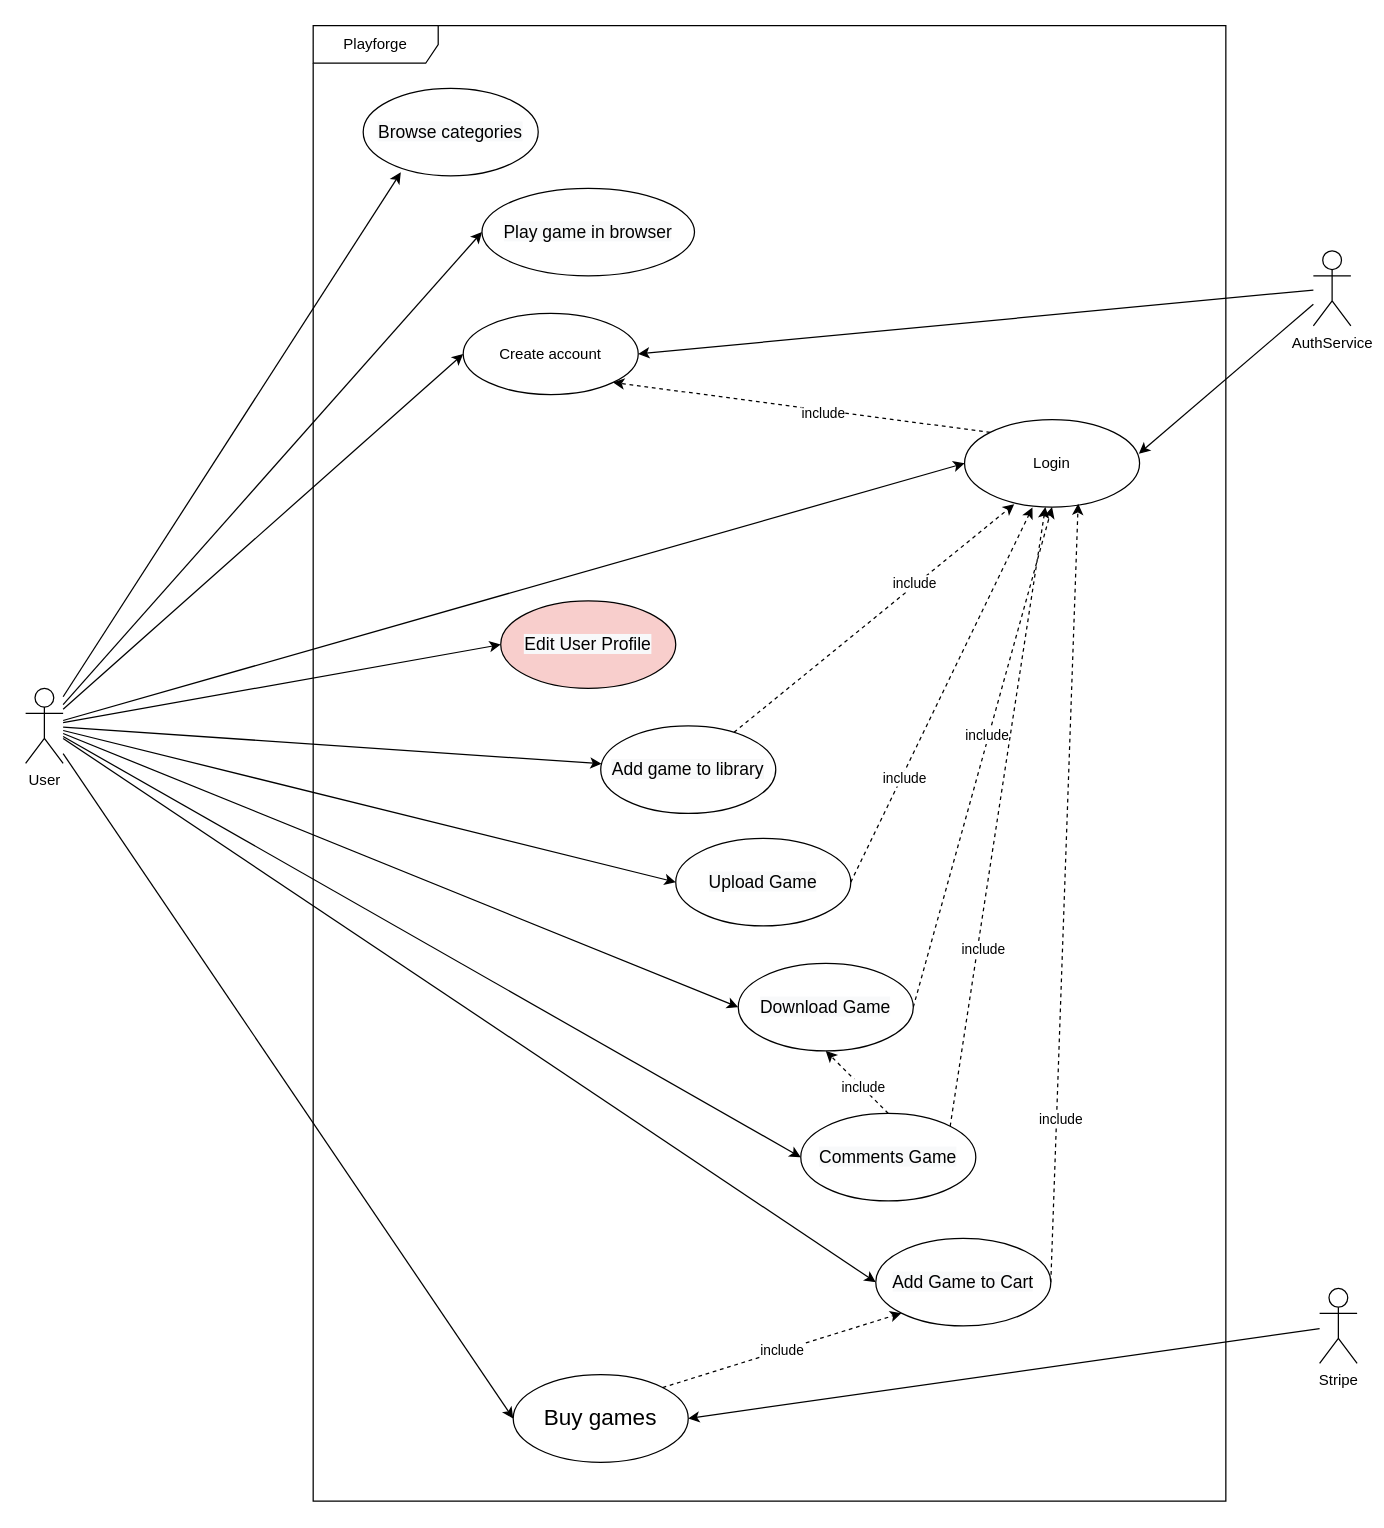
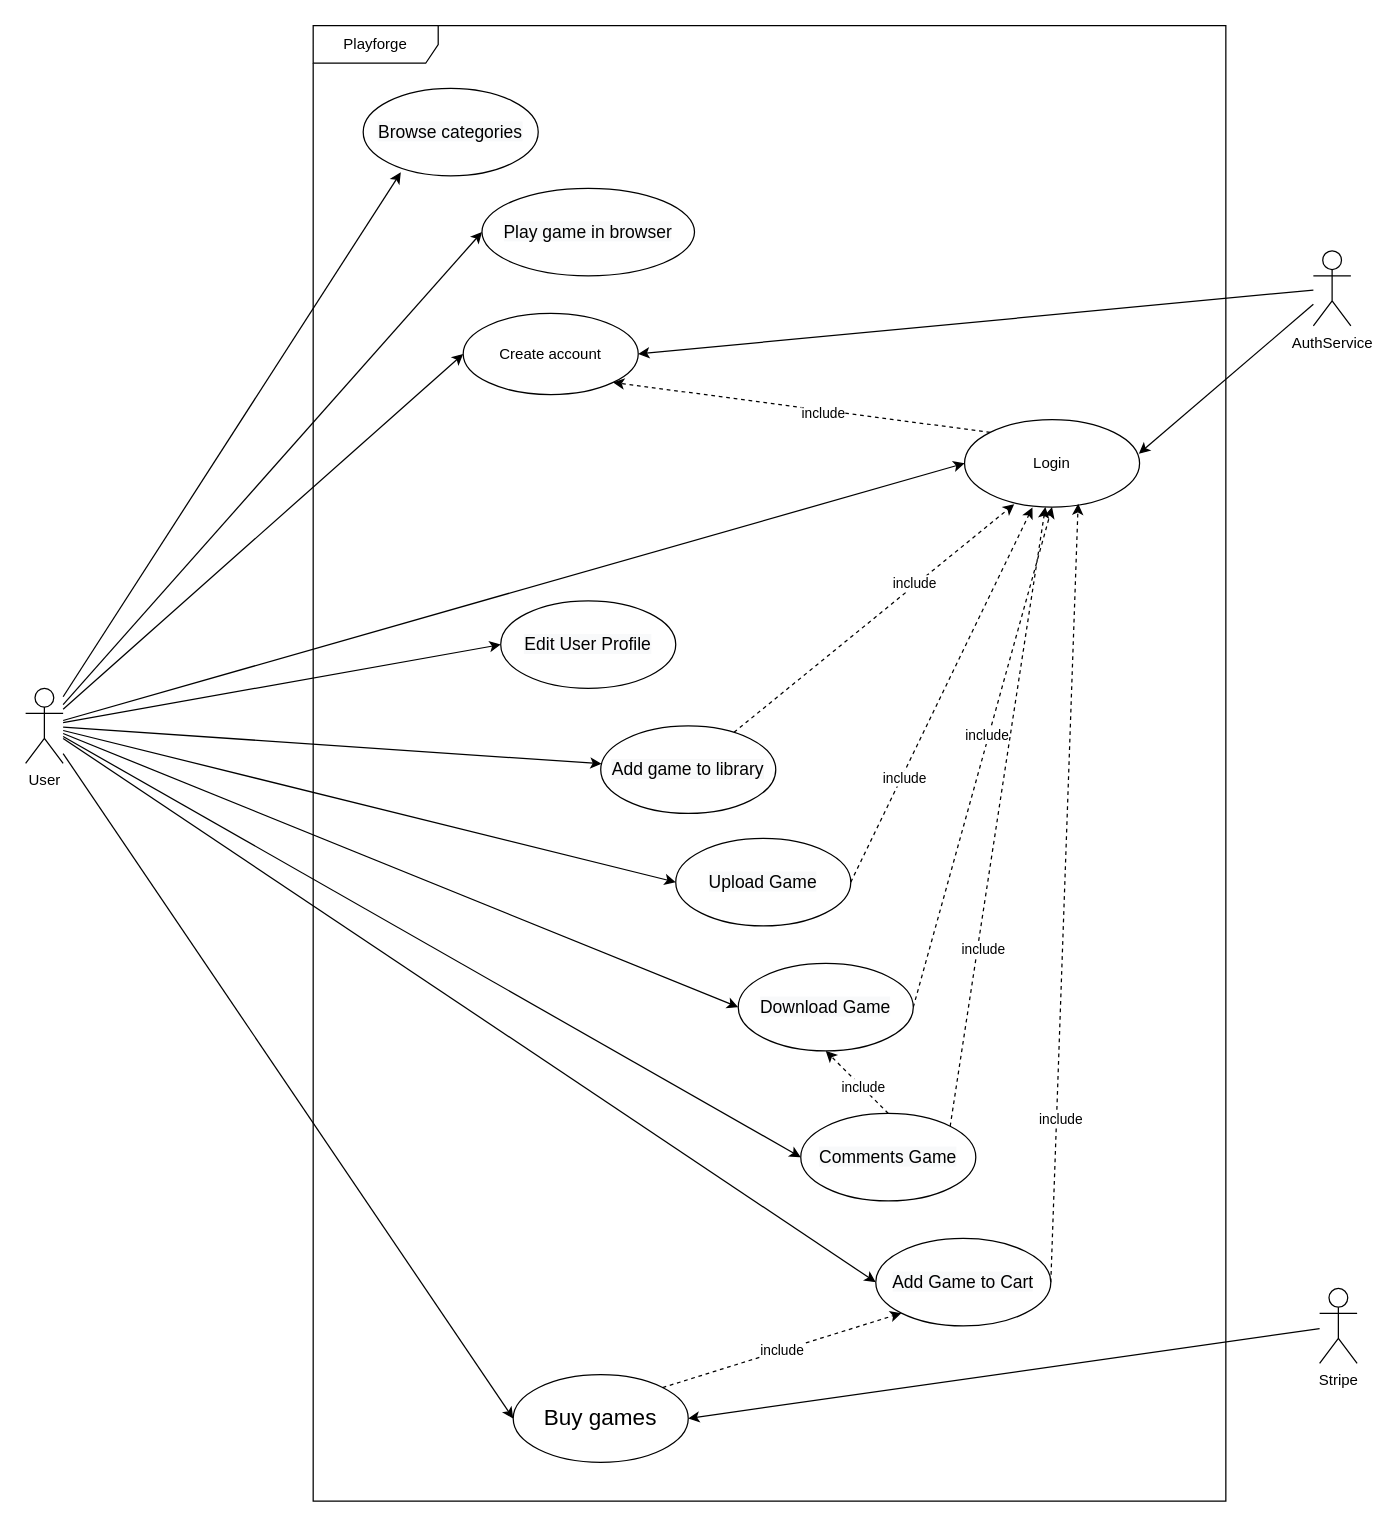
(588, 644) -> (588, 644)
